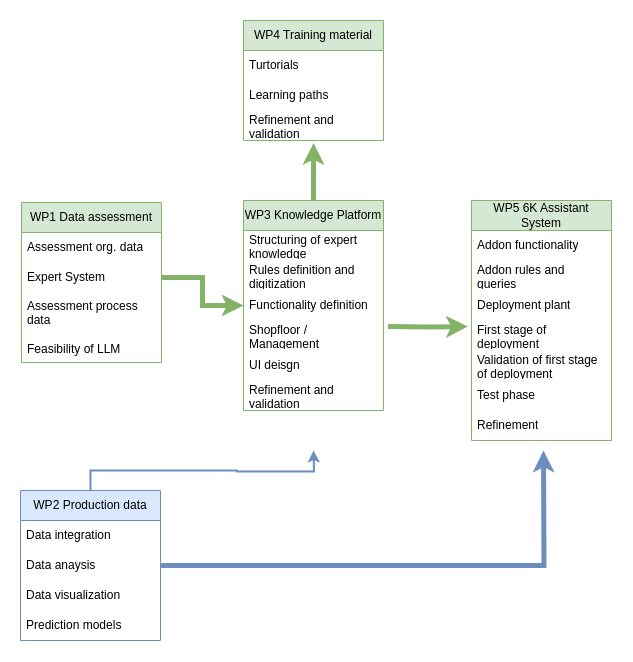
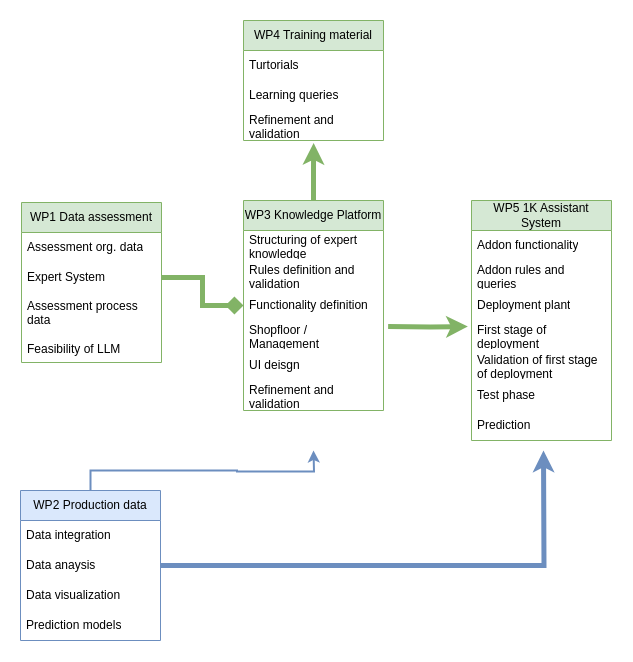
(293, 96) -> (299, 96)
(542, 216) -> (542, 216)
(315, 276) -> (315, 276)
(226, 306) -> (226, 306)
(510, 426) -> (508, 426)
